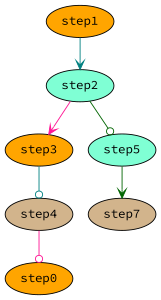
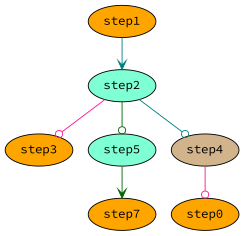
(62, 114) -> (84, 116)
(39, 179) -> (161, 116)
(122, 214) -> (122, 214)
